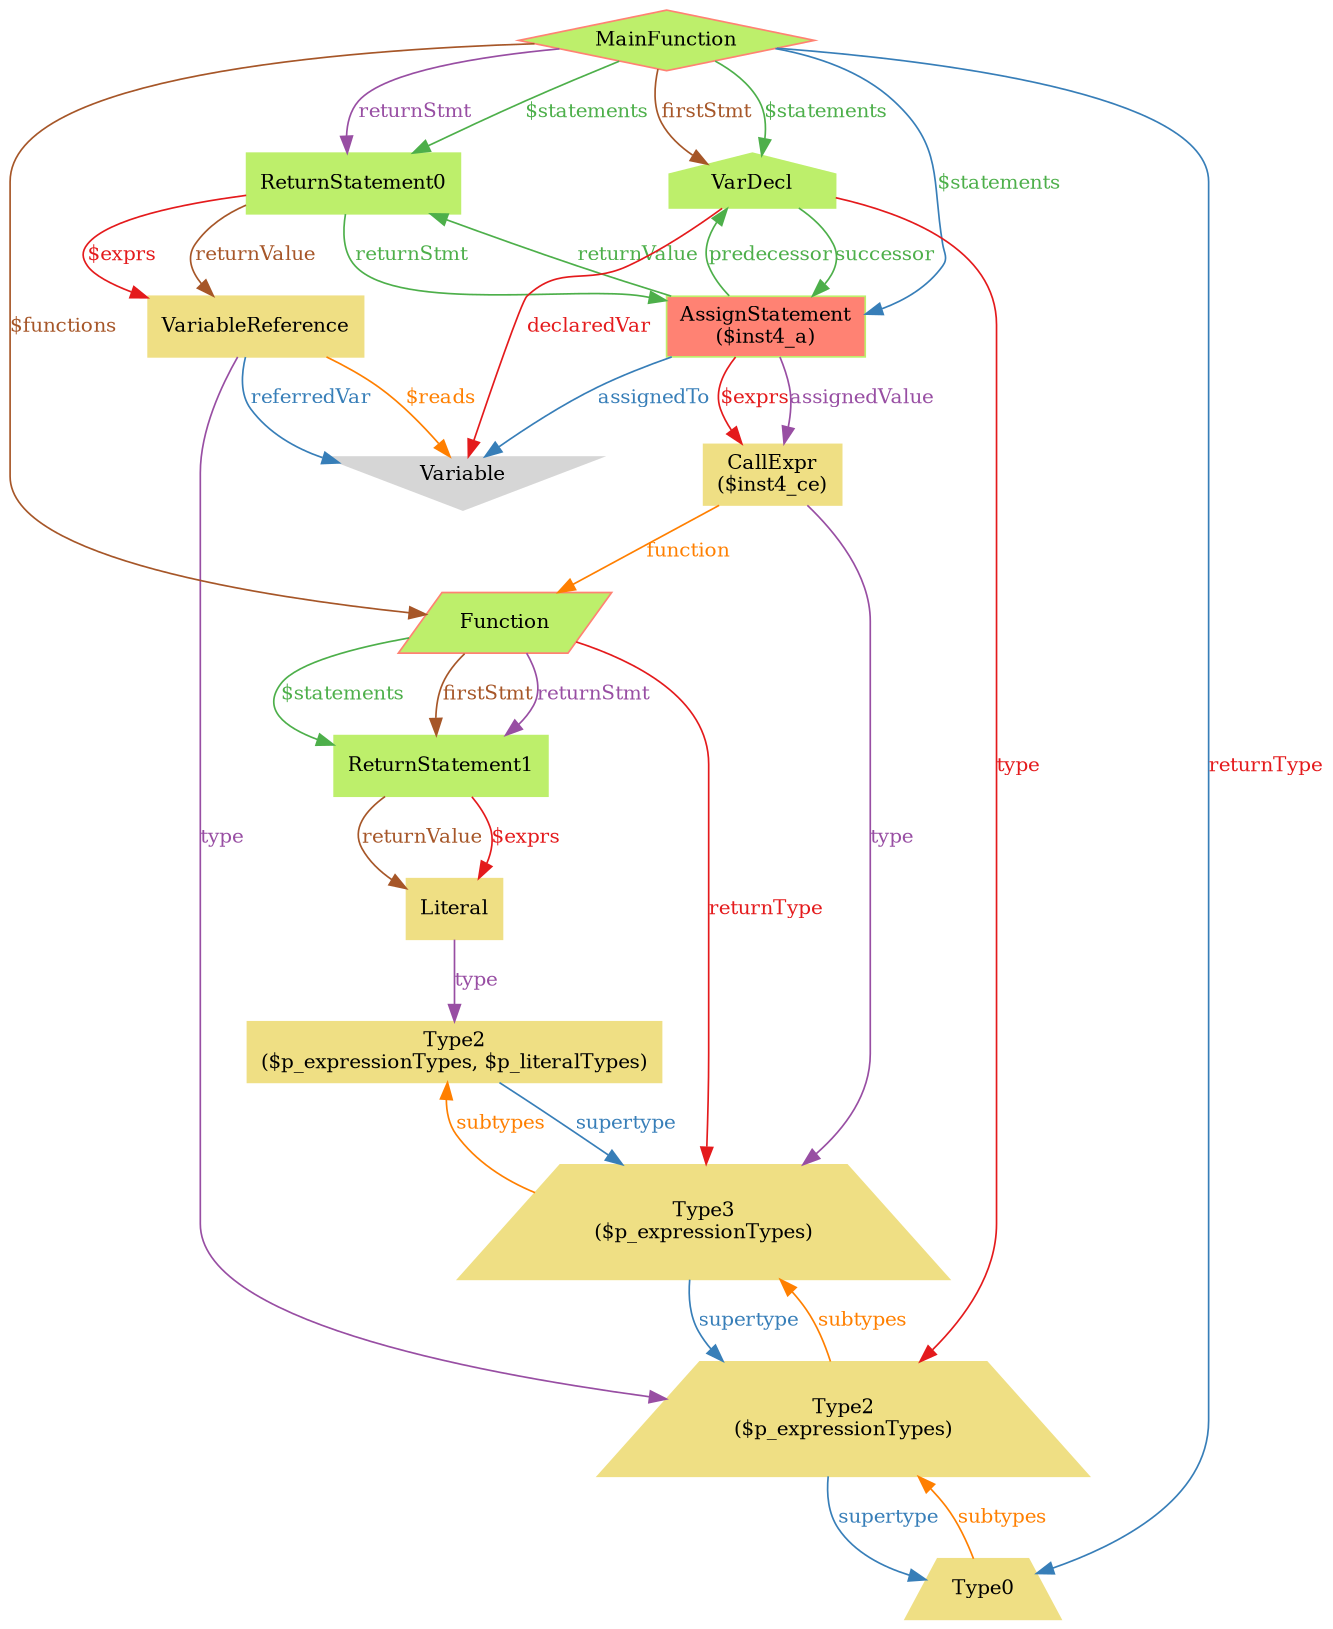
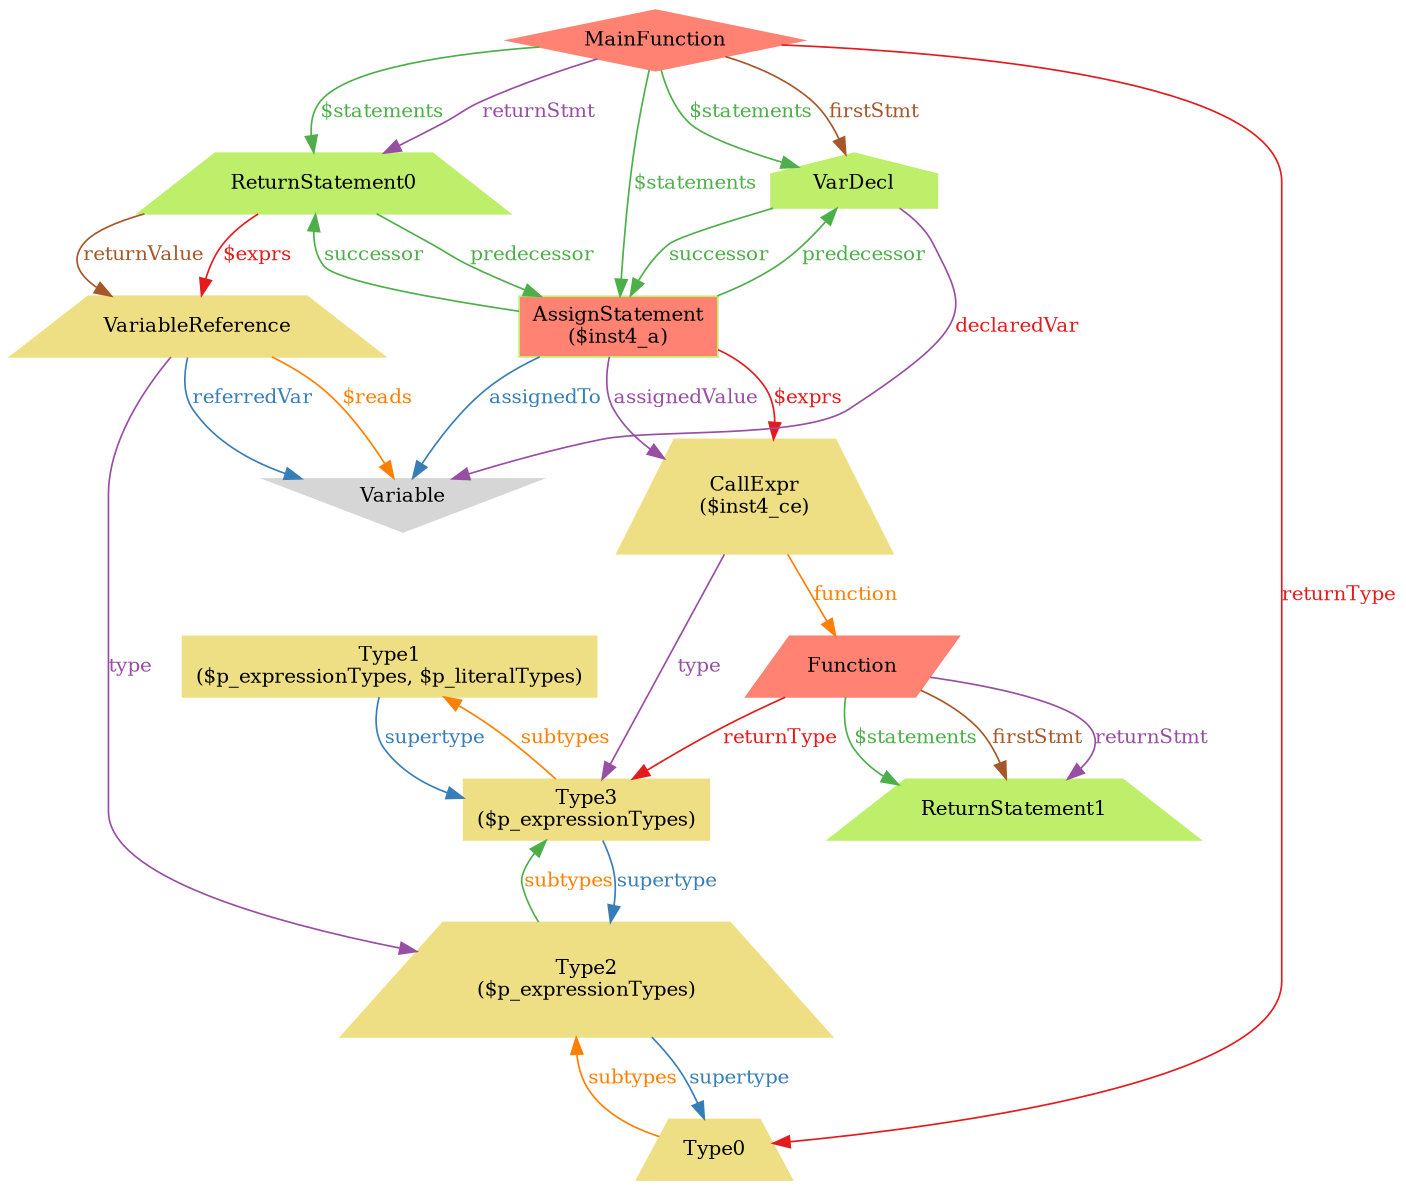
(667, 40) -> (656, 40)
(929, 151) -> (631, 174)
(354, 183) -> (324, 183)
(412, 255) -> (533, 255)
(638, 255) -> (374, 255)
(10, 265) -> none
(554, 280) -> (792, 426)
(256, 327) -> (198, 327)
(773, 475) -> (755, 497)
(505, 623) -> (852, 667)
(1209, 680) -> (1282, 580)
(997, 736) -> none
(441, 766) -> (1014, 810)
(454, 909) -> none
(454, 1052) -> (390, 667)
(704, 1222) -> (587, 810)
(815, 1324) -> (523, 888)
